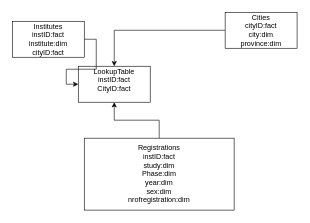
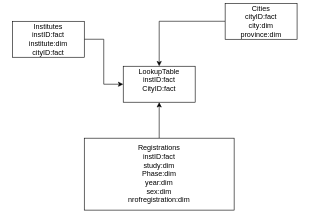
(261, 30) -> (261, 21)
(114, 84) -> (159, 84)
